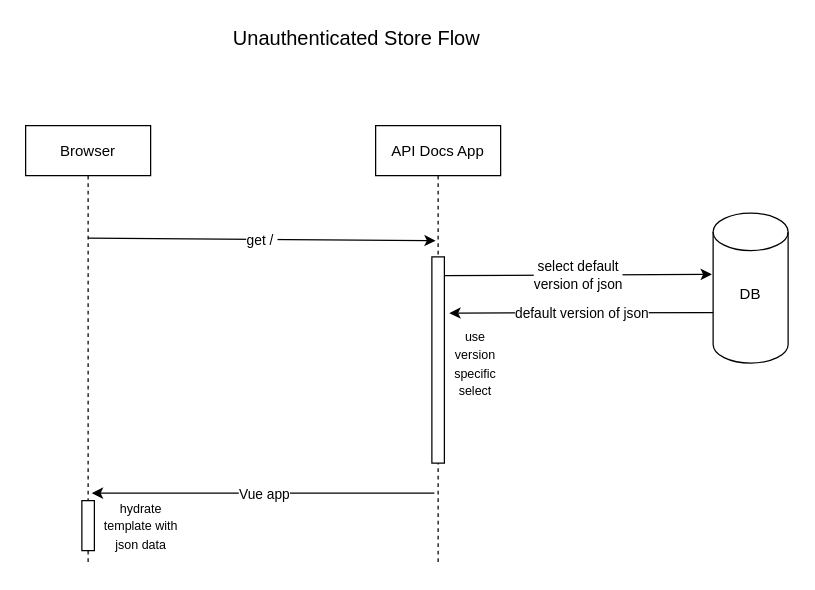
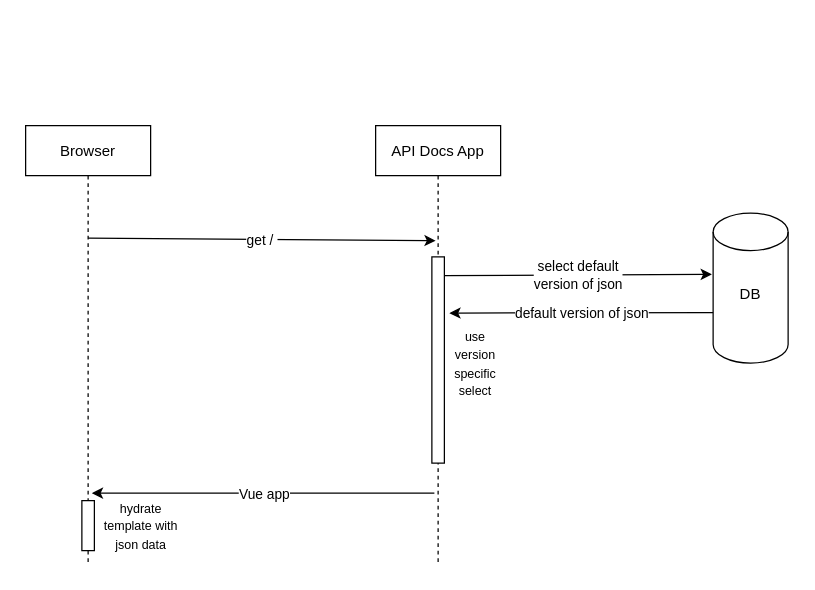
(357, 38) -> none
